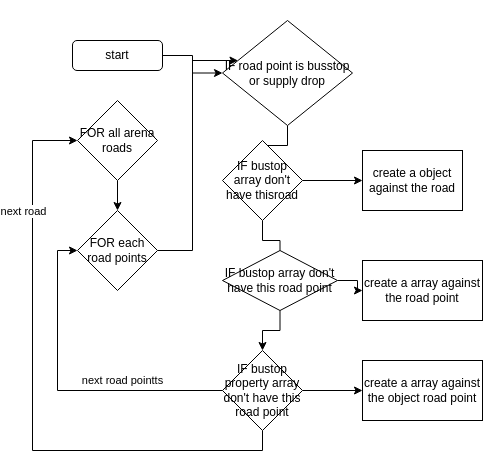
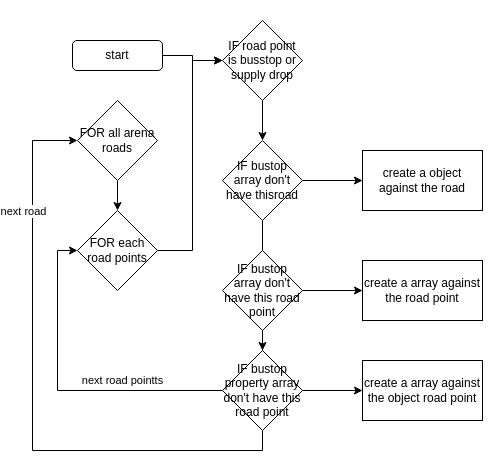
(288, 73) -> (263, 61)
(413, 181) -> (423, 181)
(280, 281) -> (263, 291)
